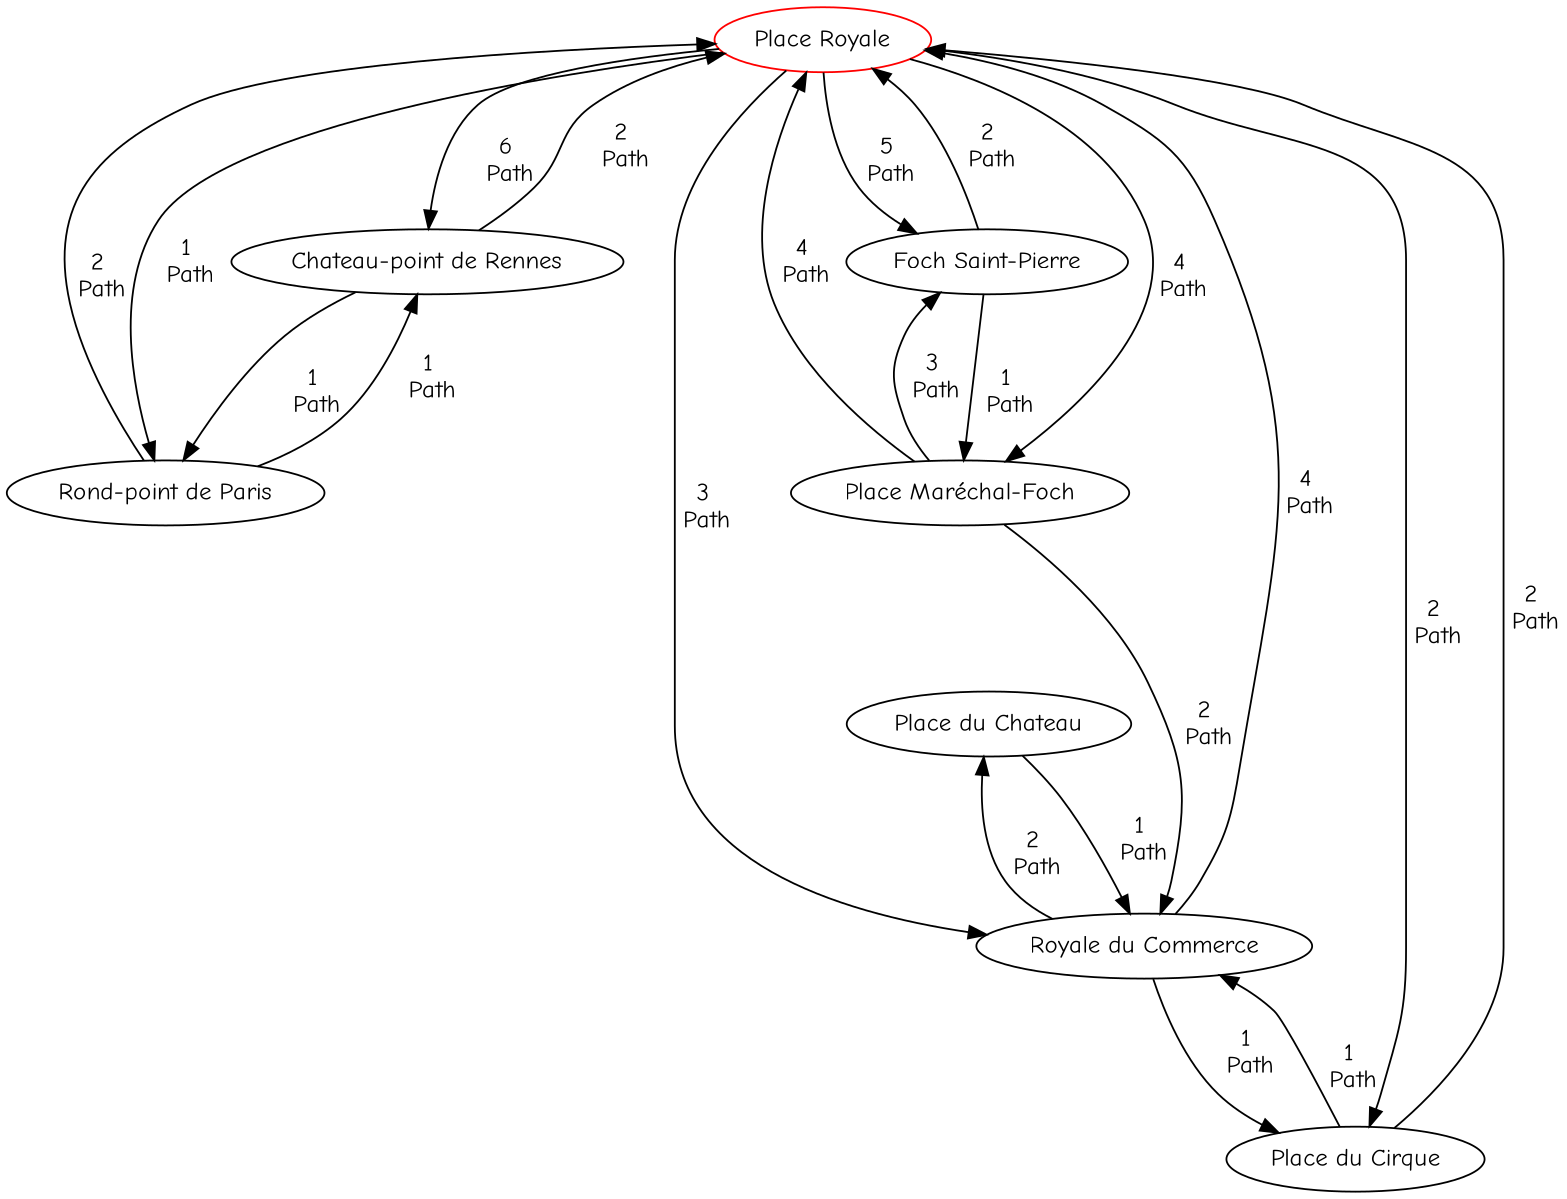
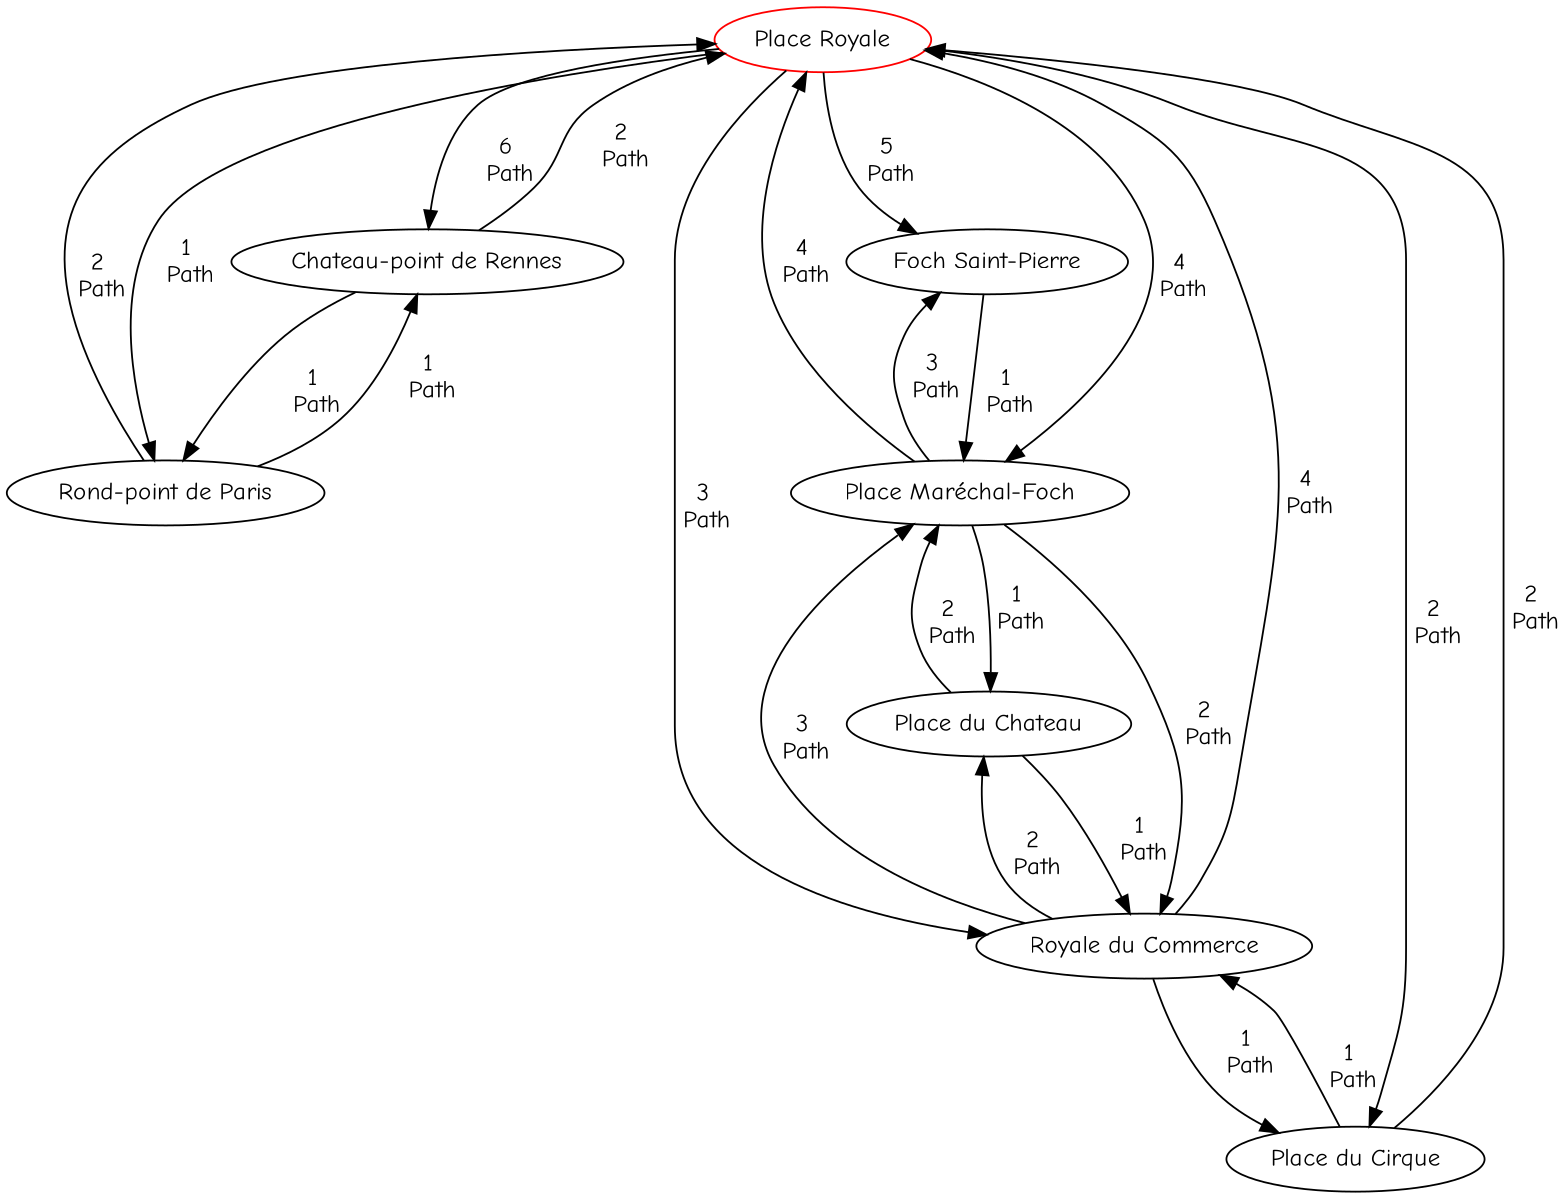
(944, 147) -> none
none -> (988, 598)
none -> (912, 621)
none -> (779, 773)
